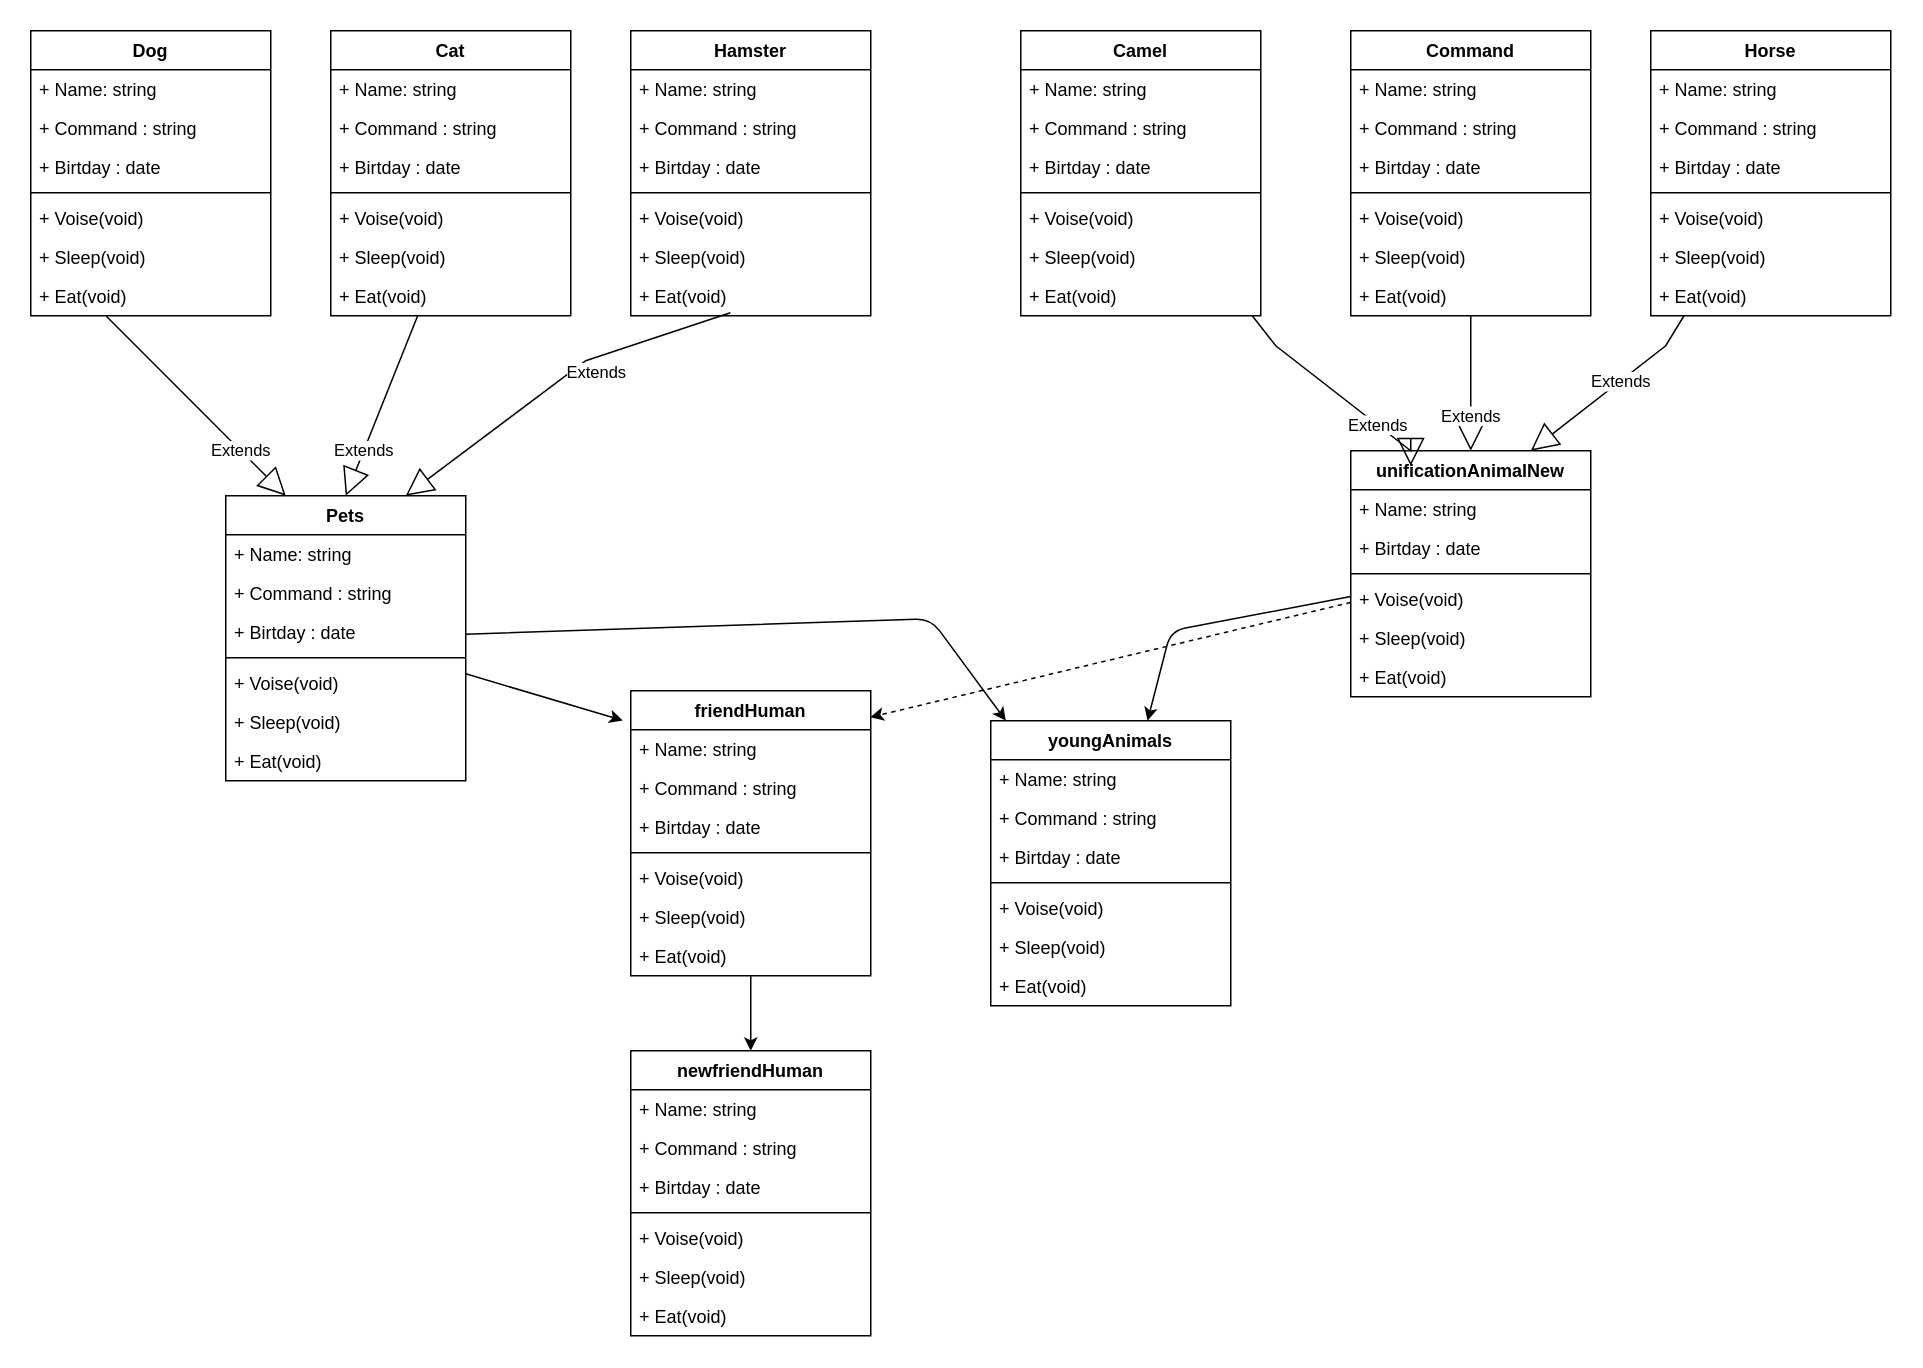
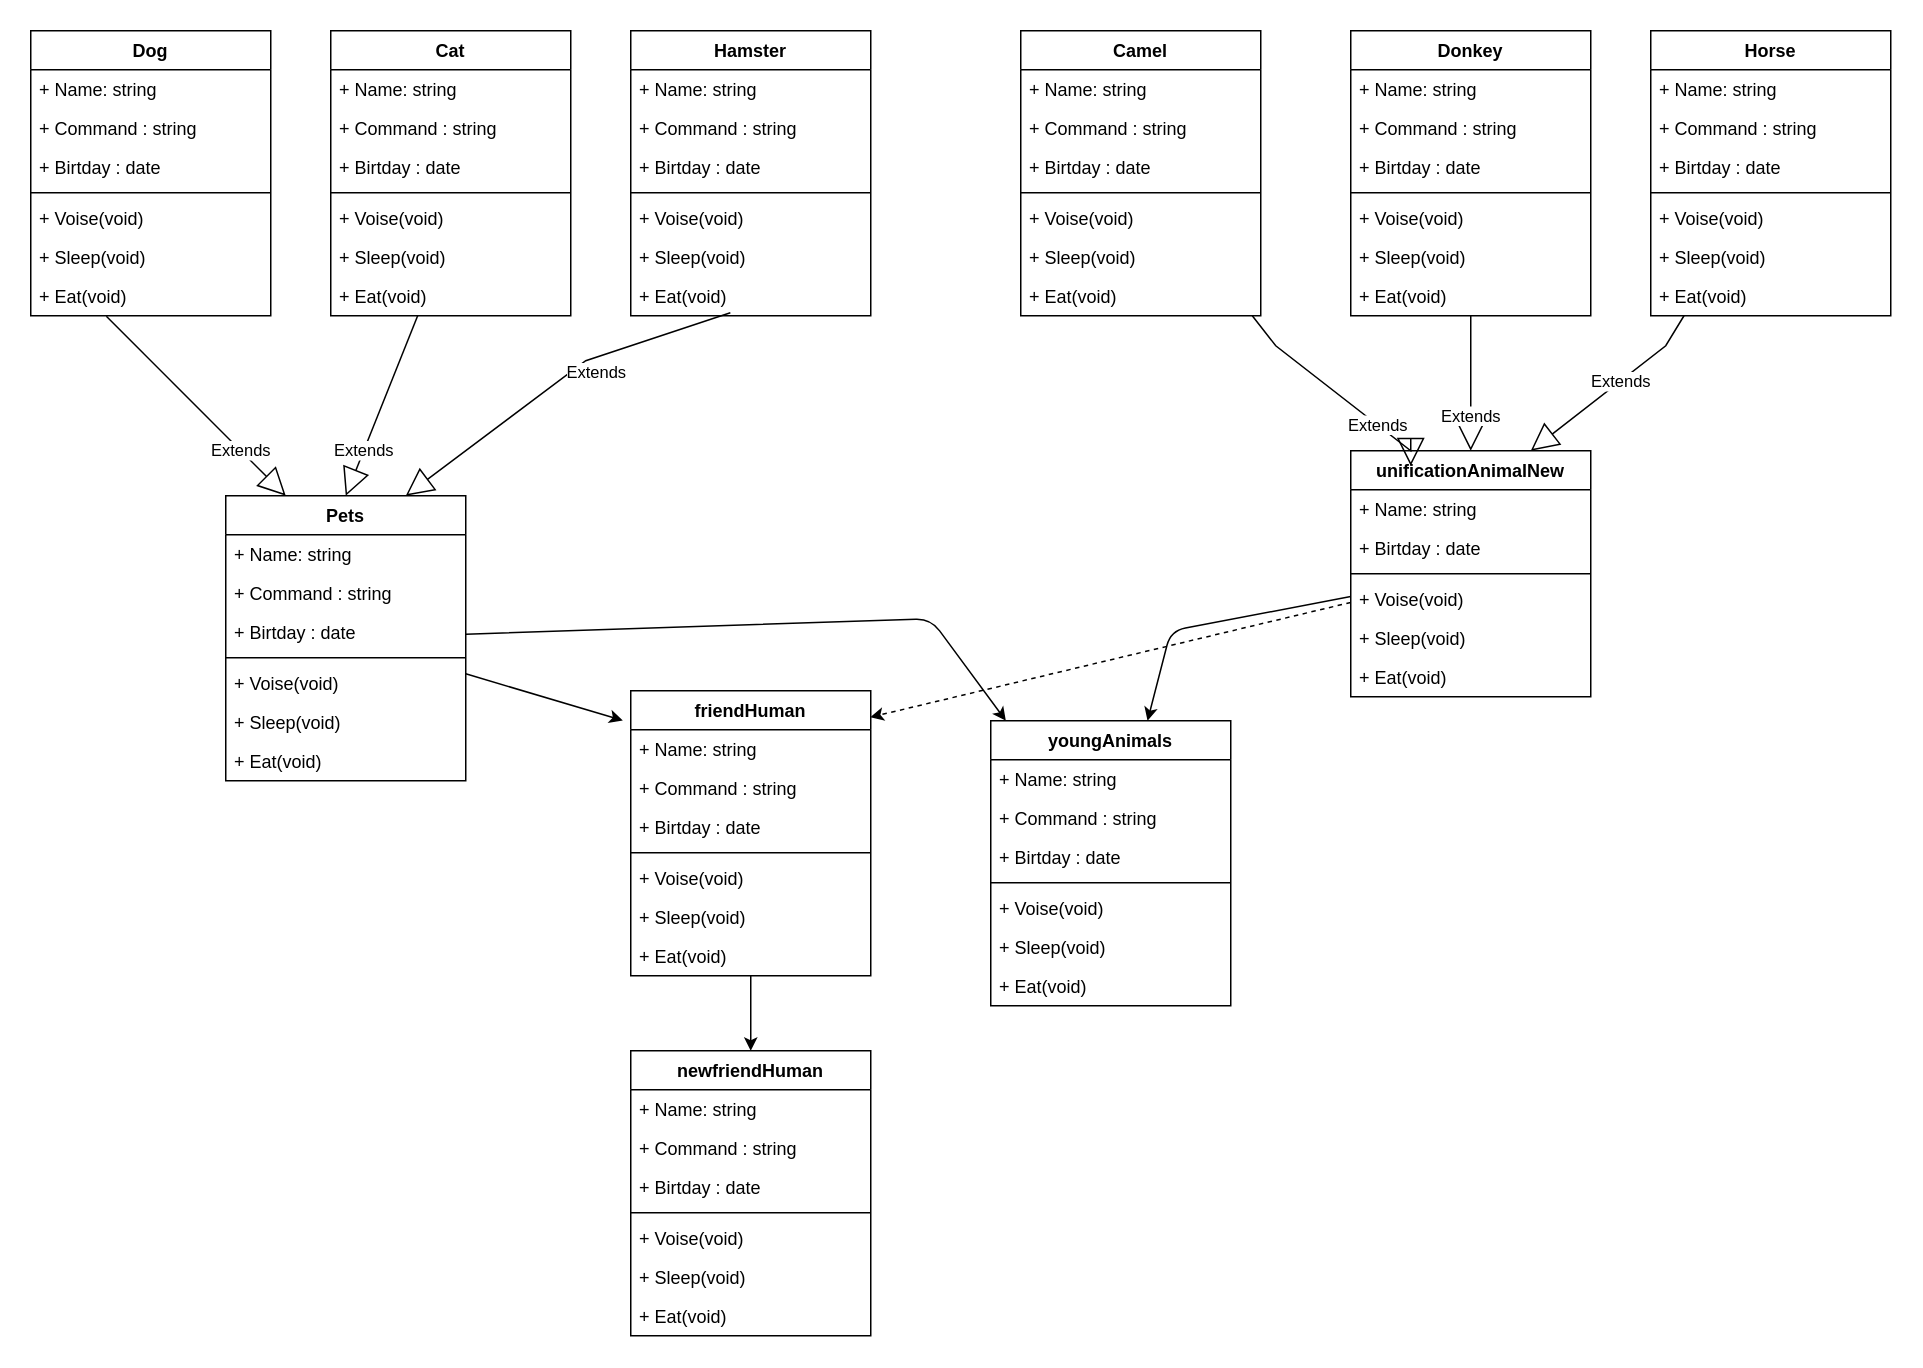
(1470, 51) -> (1470, 51)
